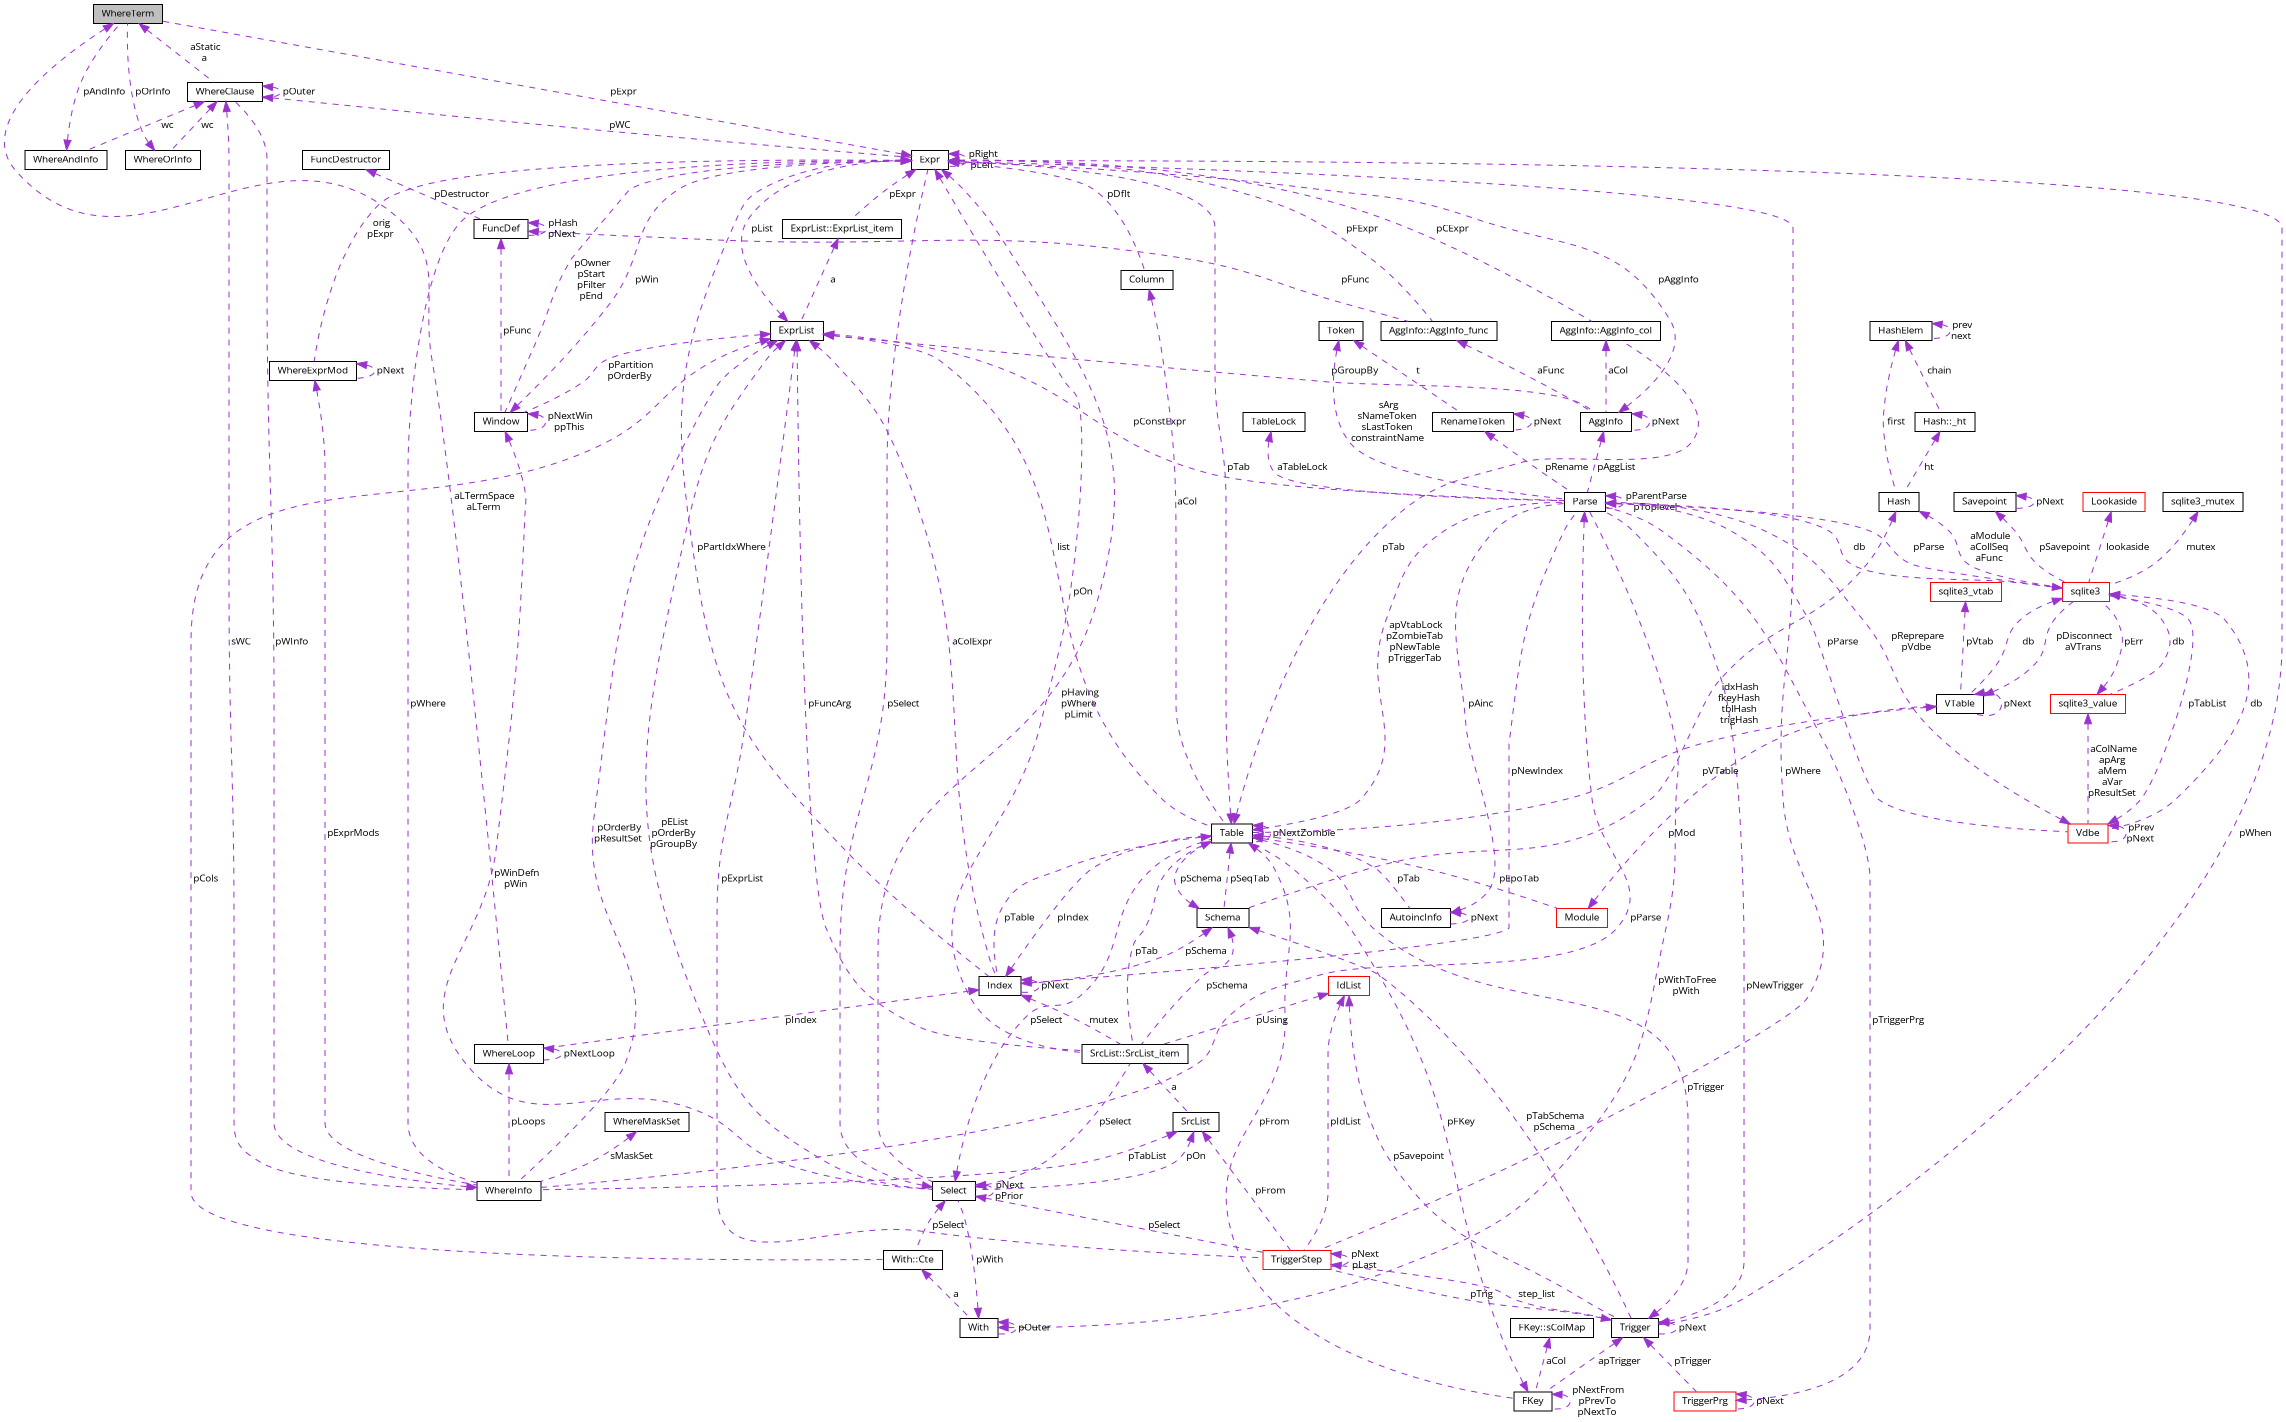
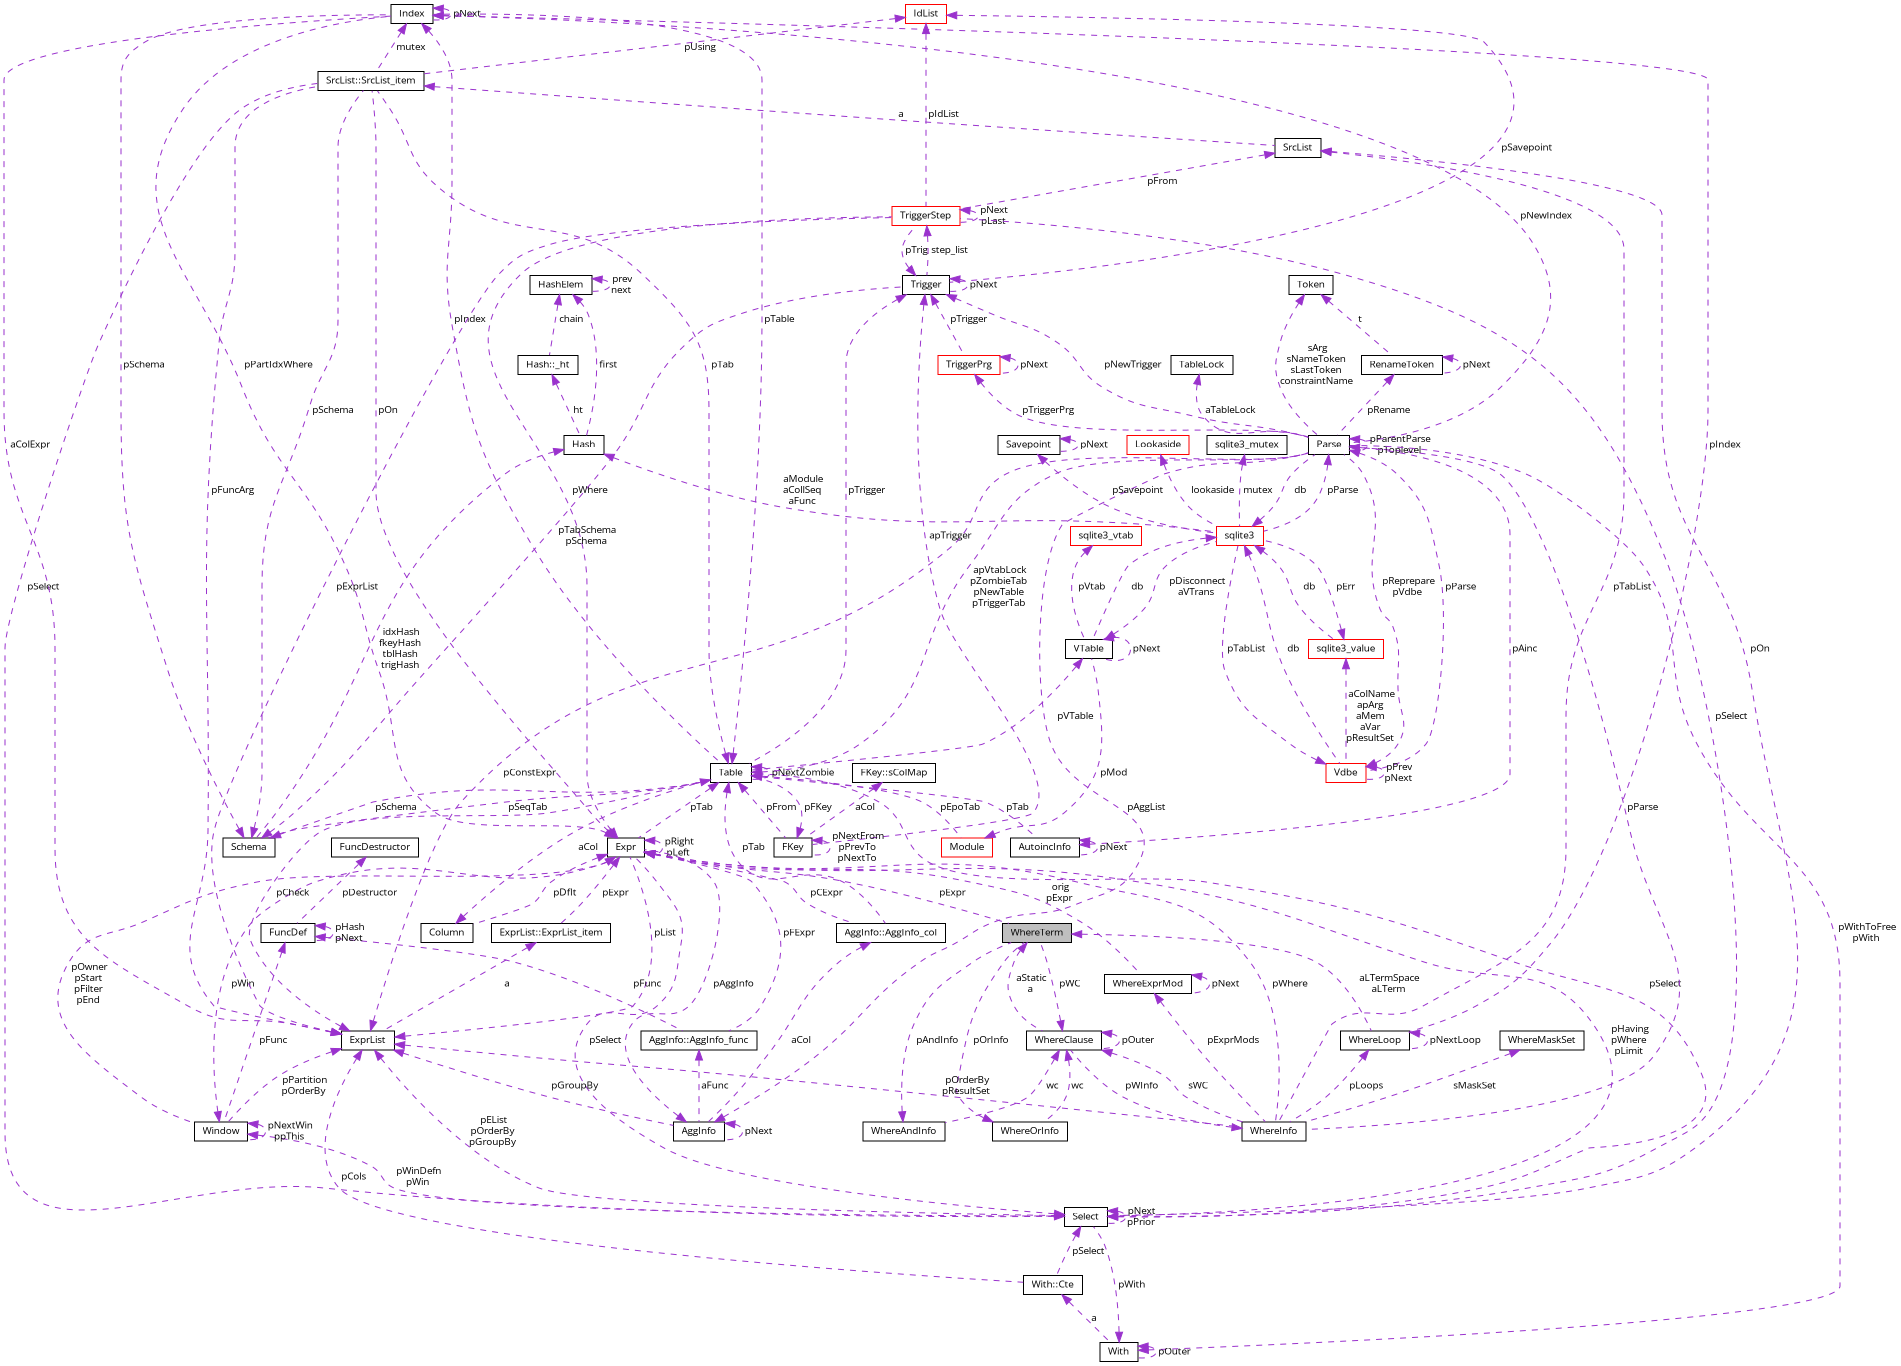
(592, 130) -> (1052, 981)
(2282, 255) -> none
(1063, 548) -> (292, 893)
